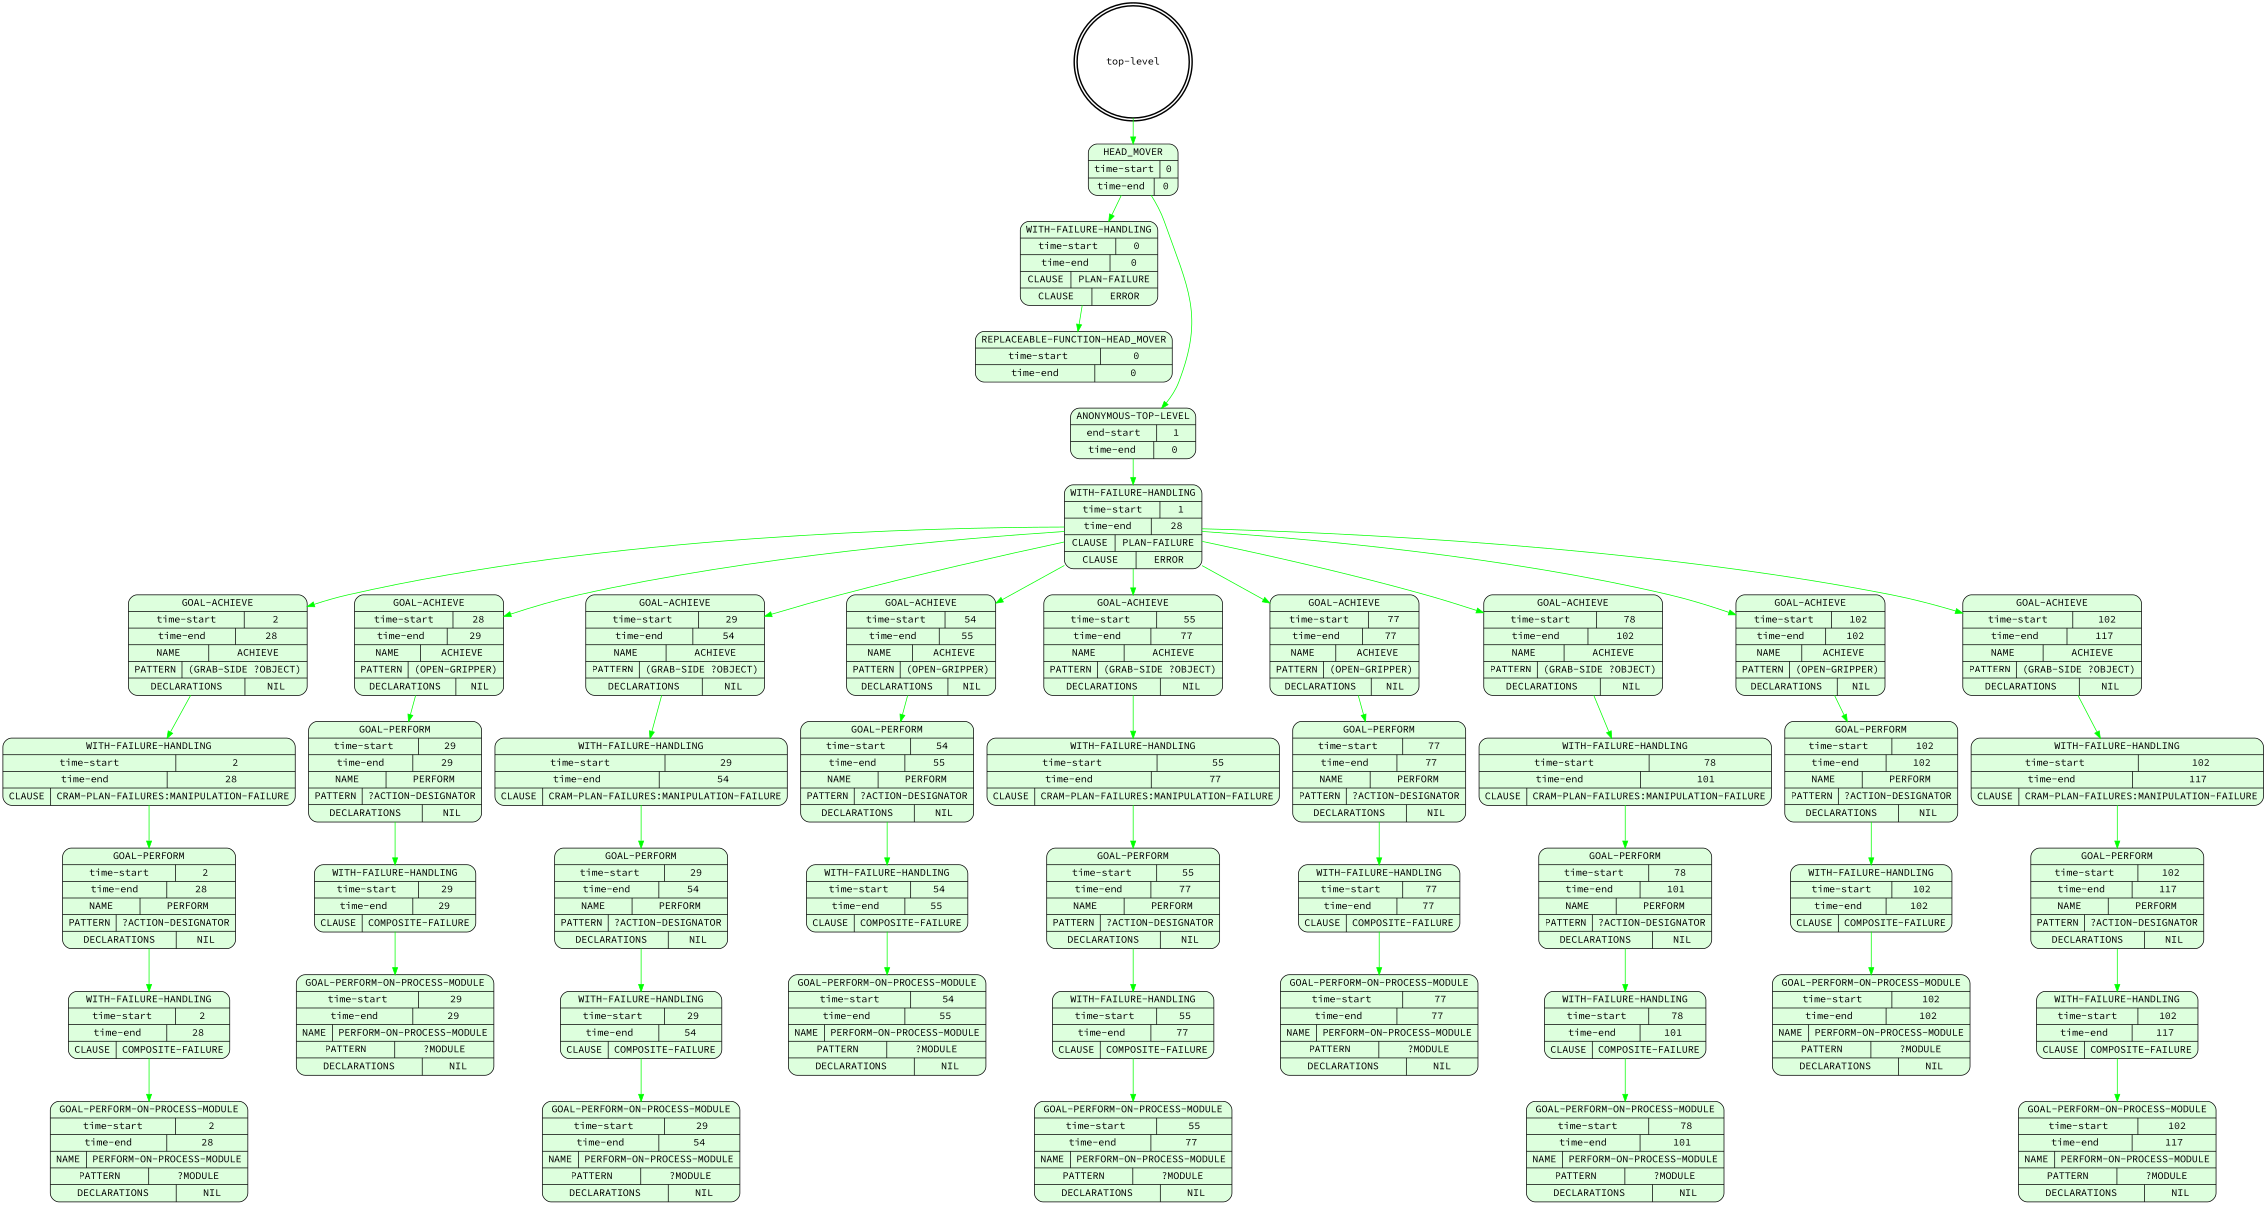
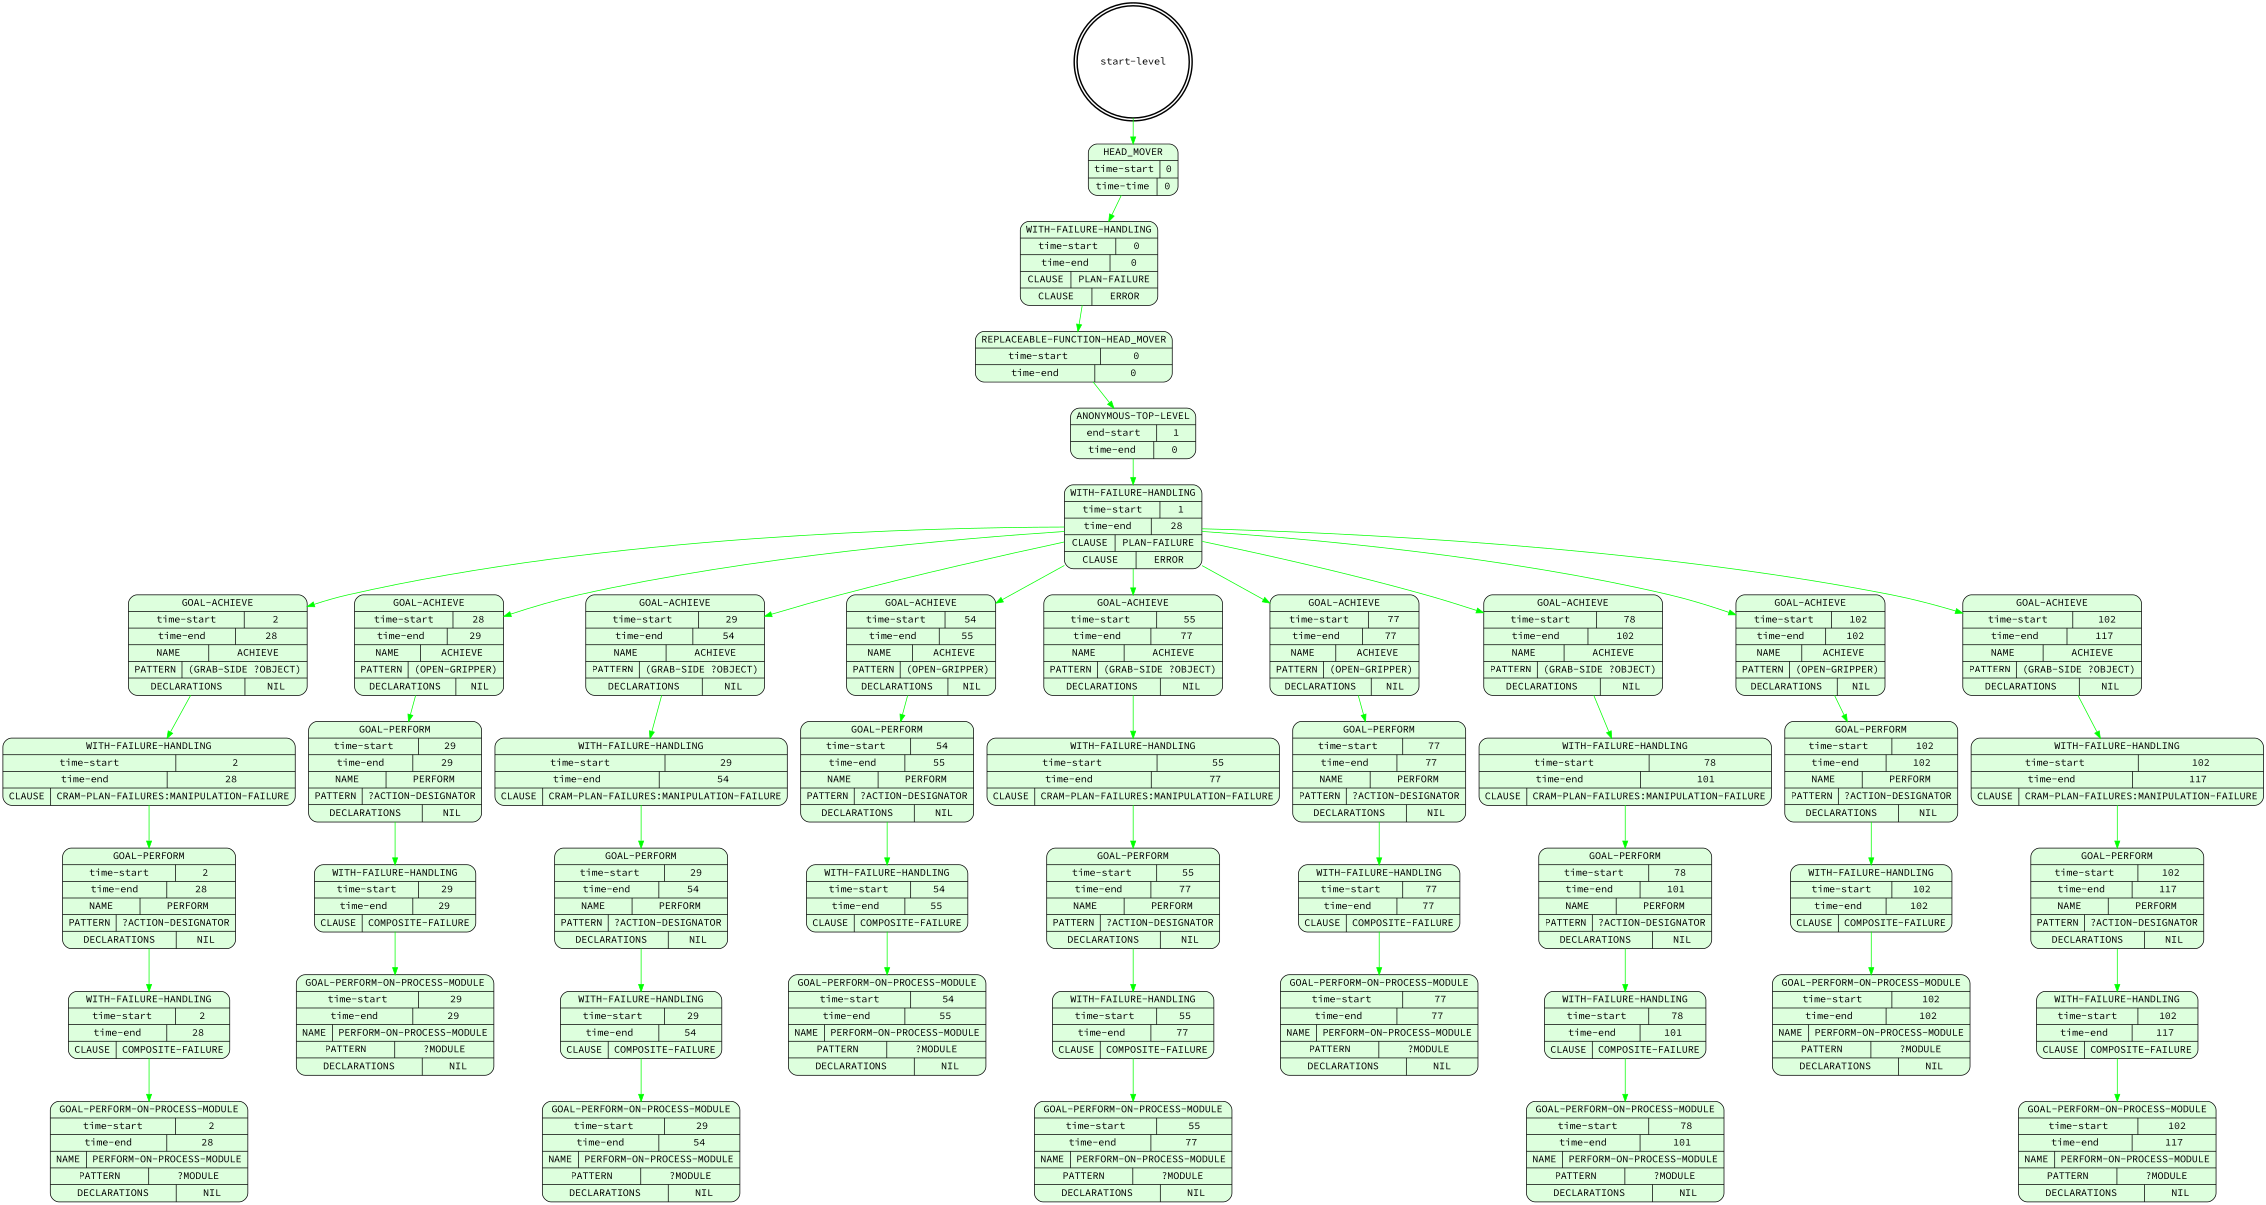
(1133, 62) -> (1133, 62)
(1121, 186) -> (1123, 186)
(1189, 298) -> (1101, 392)
